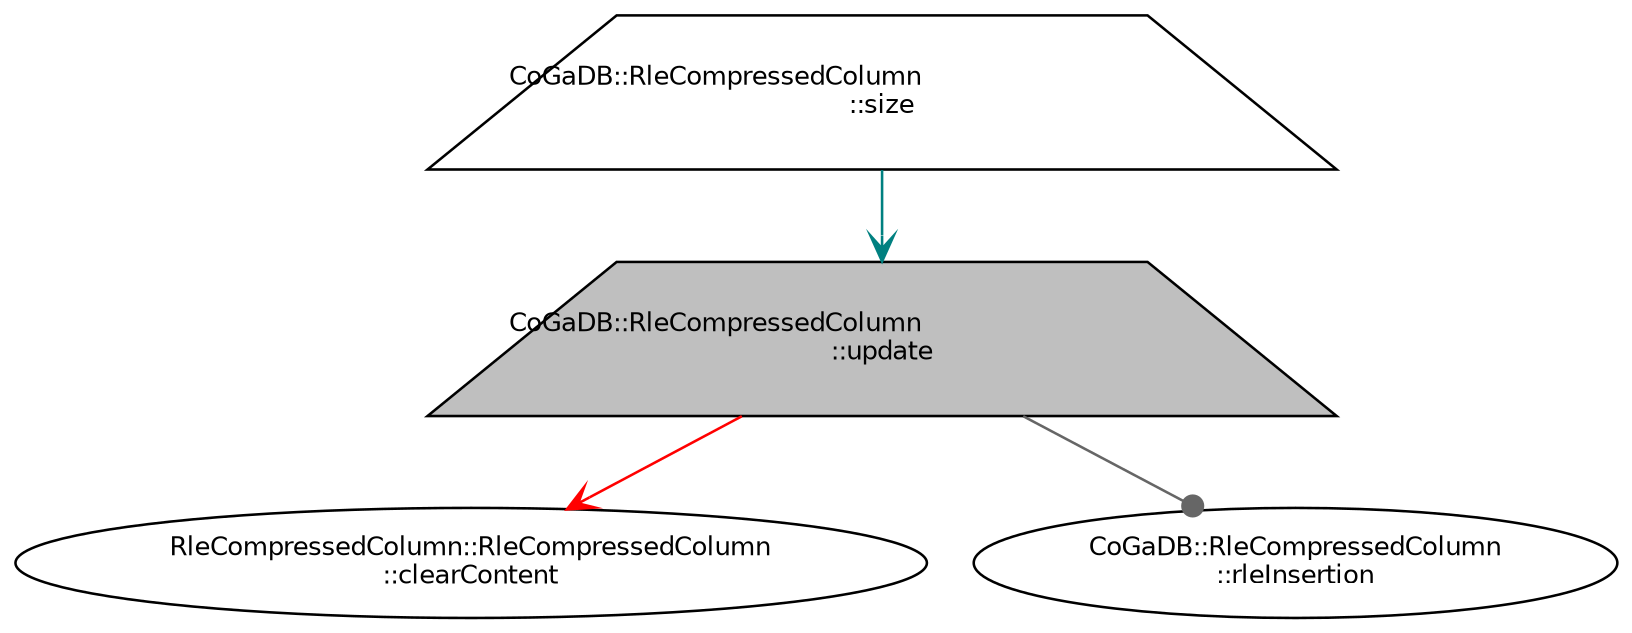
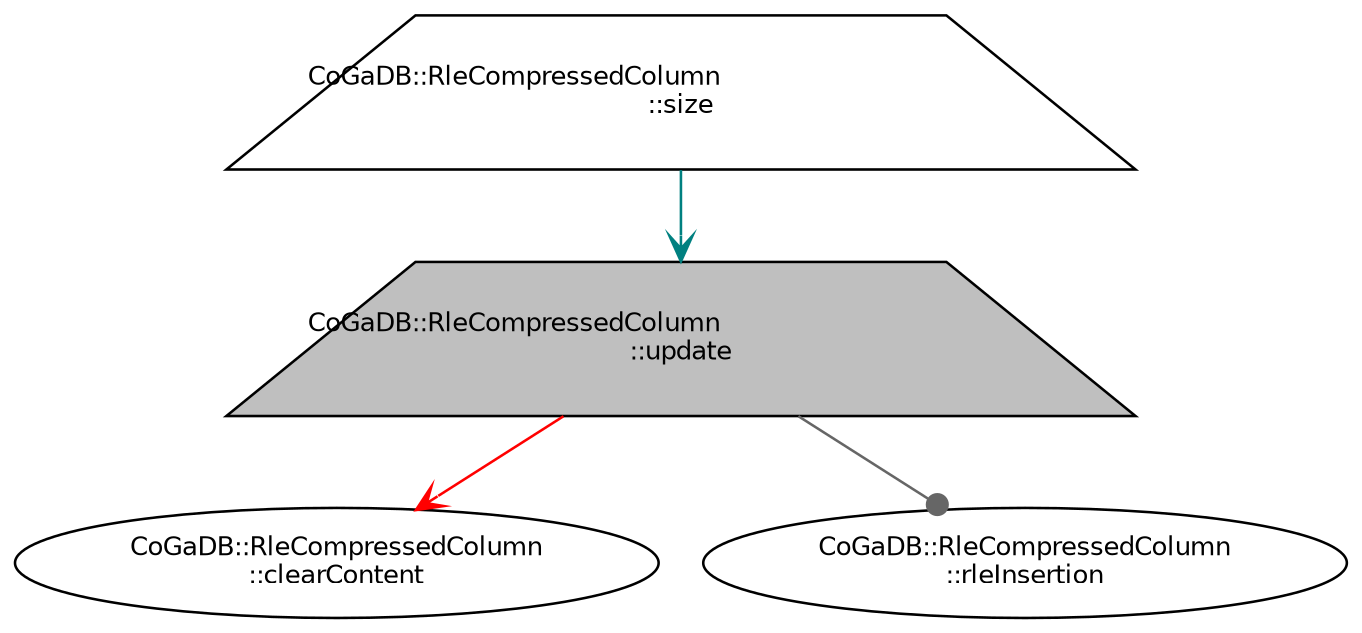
(471, 563) -> (337, 563)
